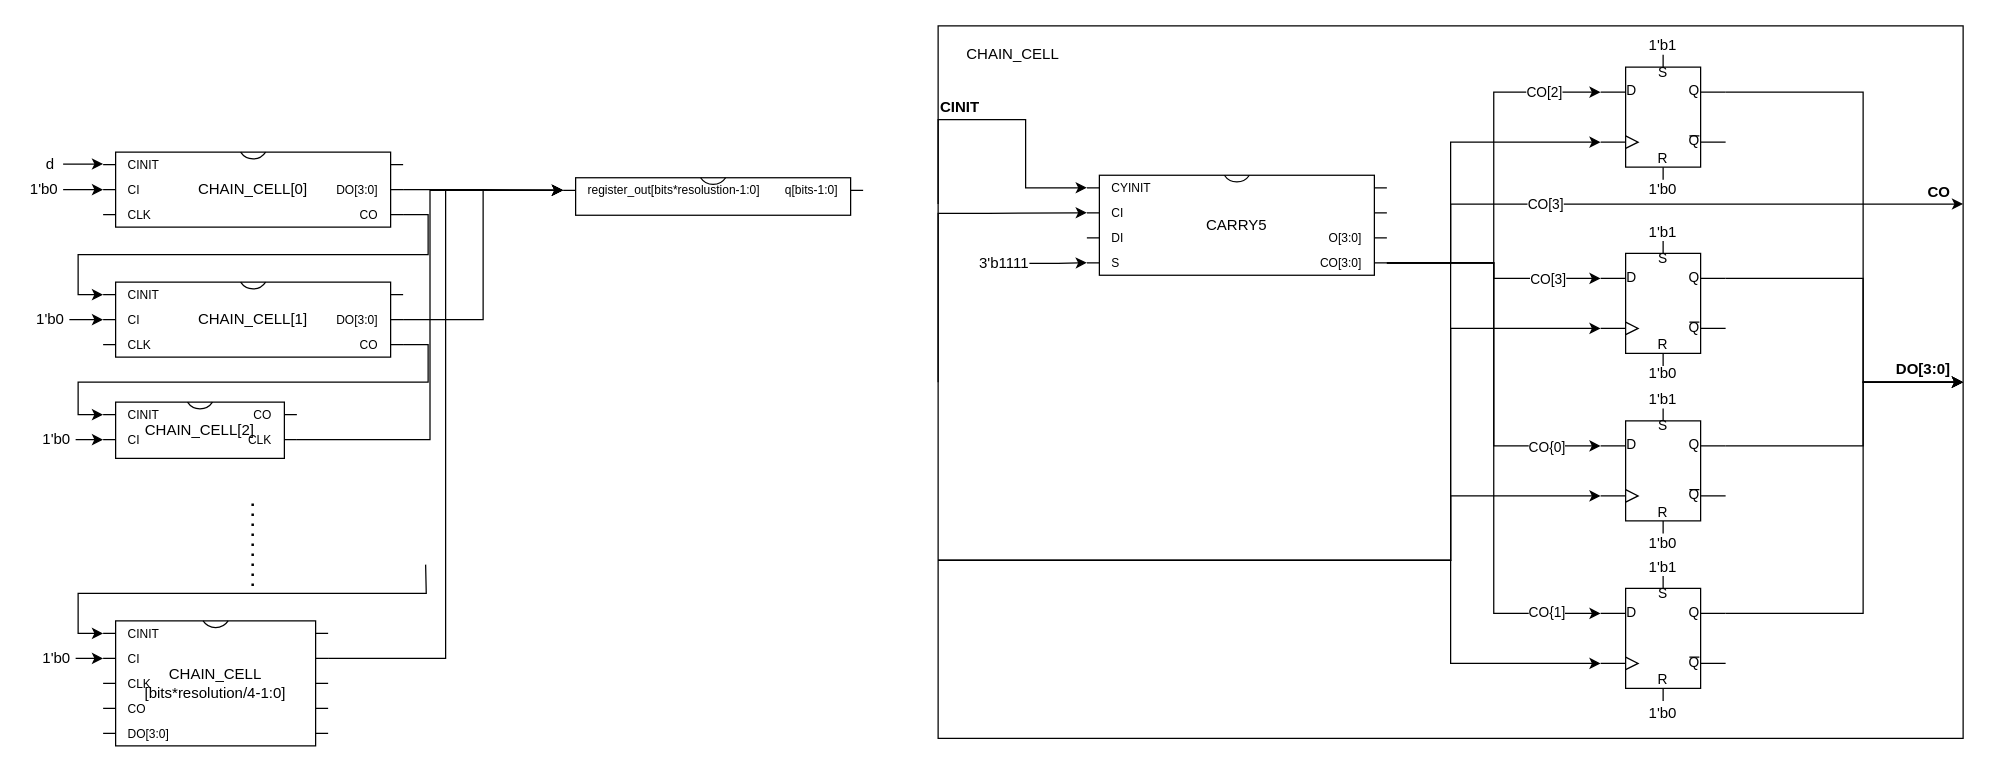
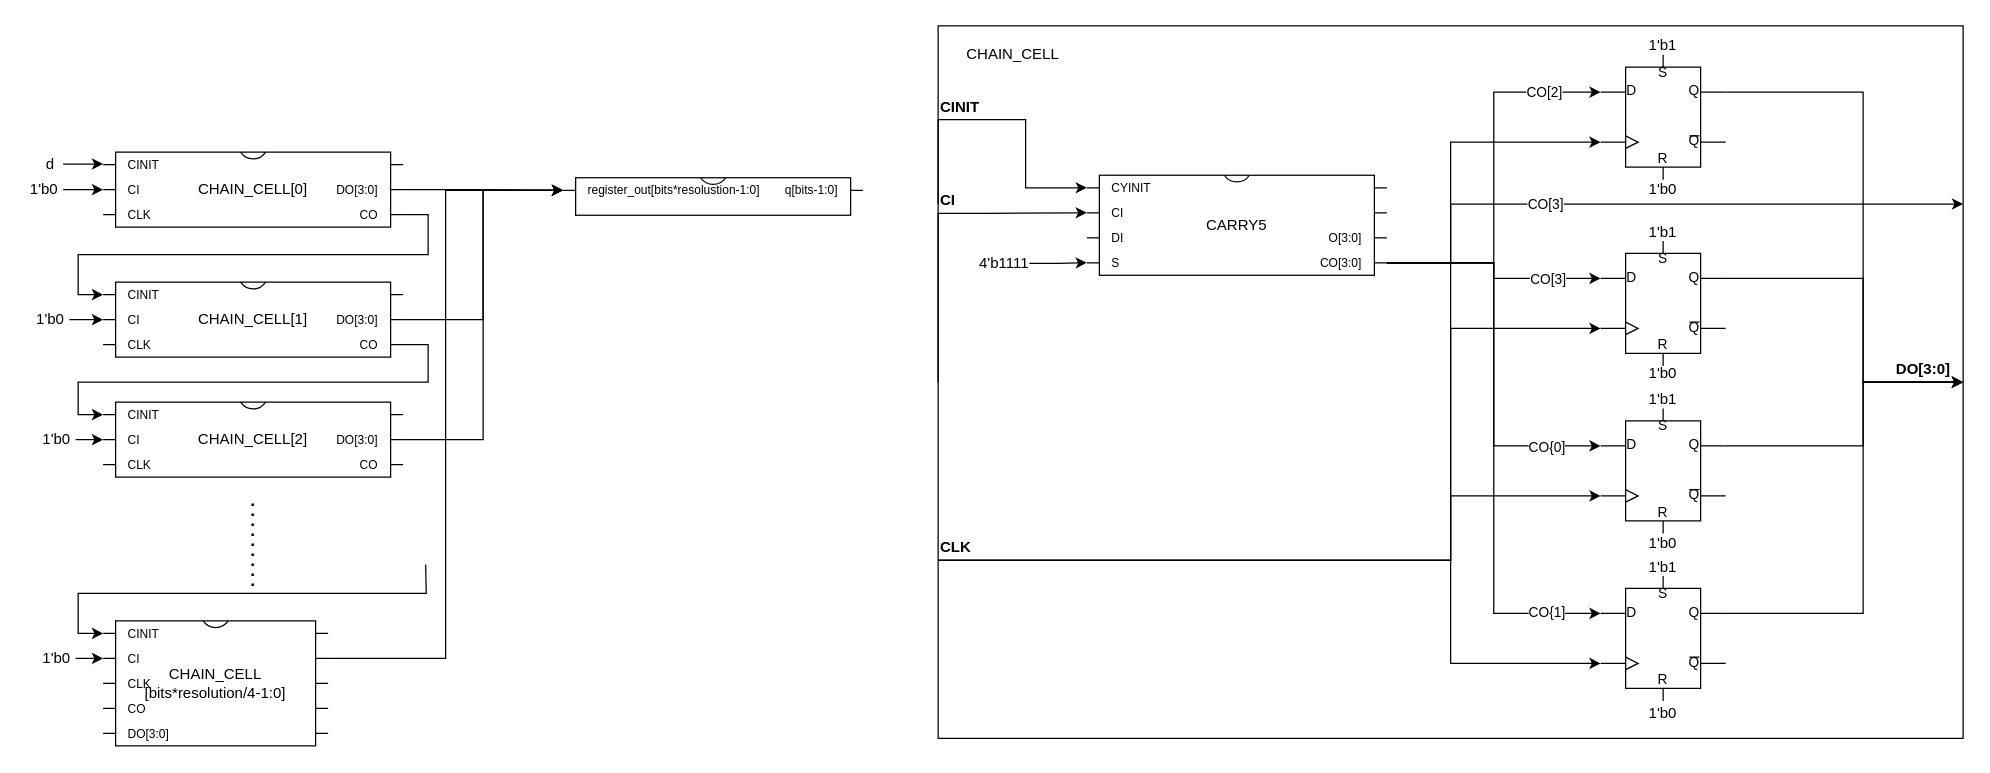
(1916, 192) -> none
none -> (976, 201)
(1004, 263) -> (1004, 263)
(200, 430) -> (253, 439)
none -> (976, 547)
